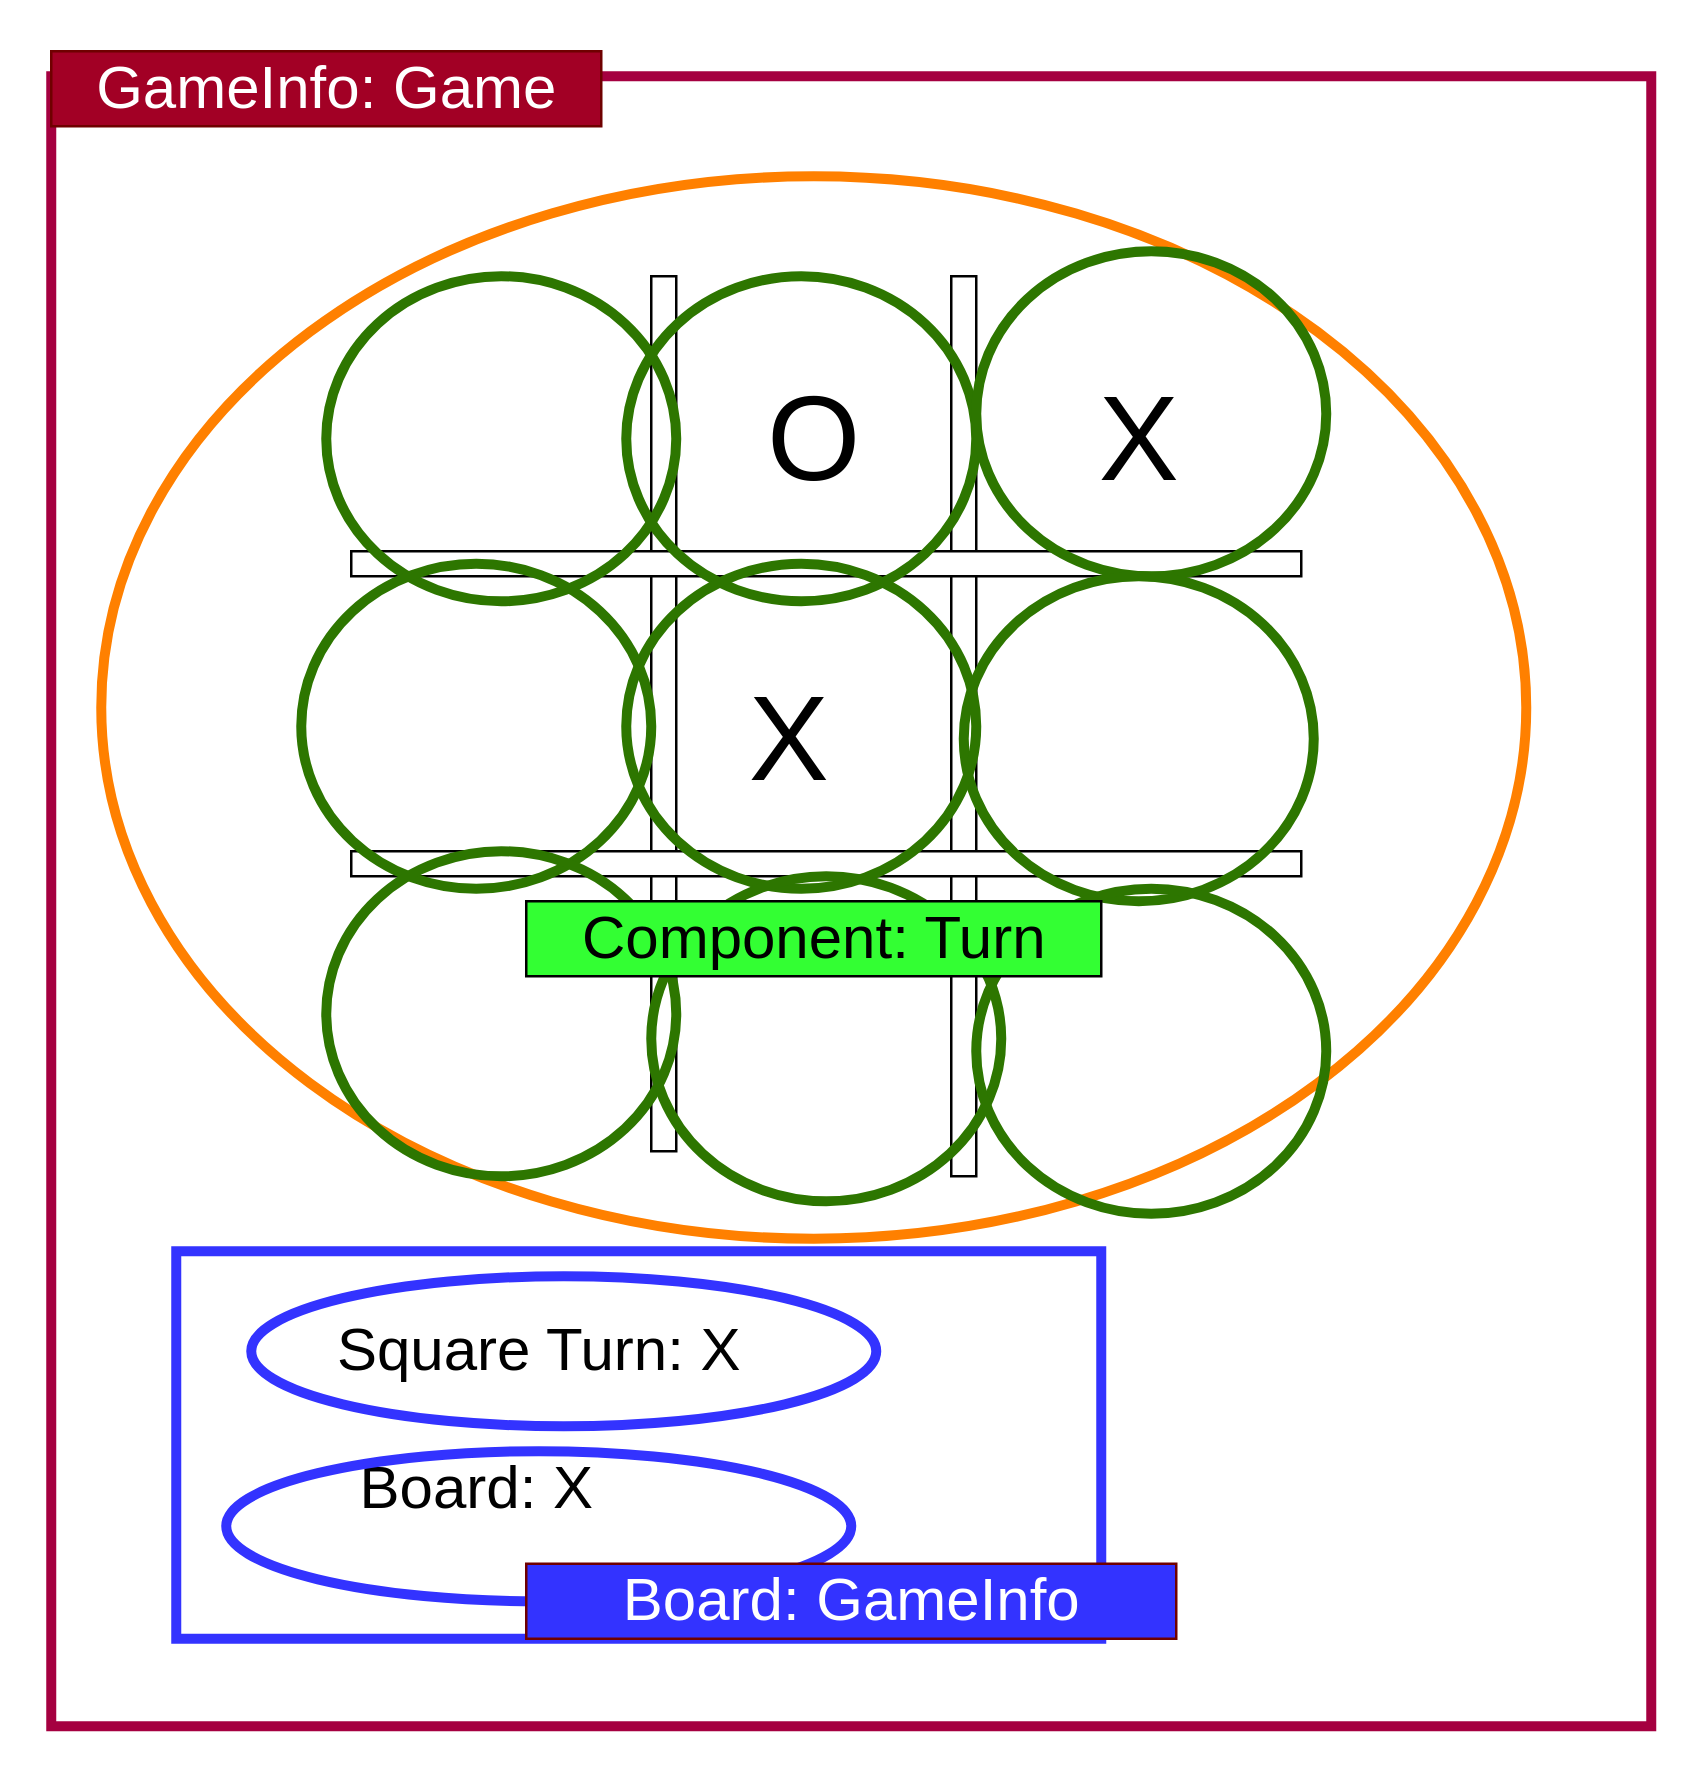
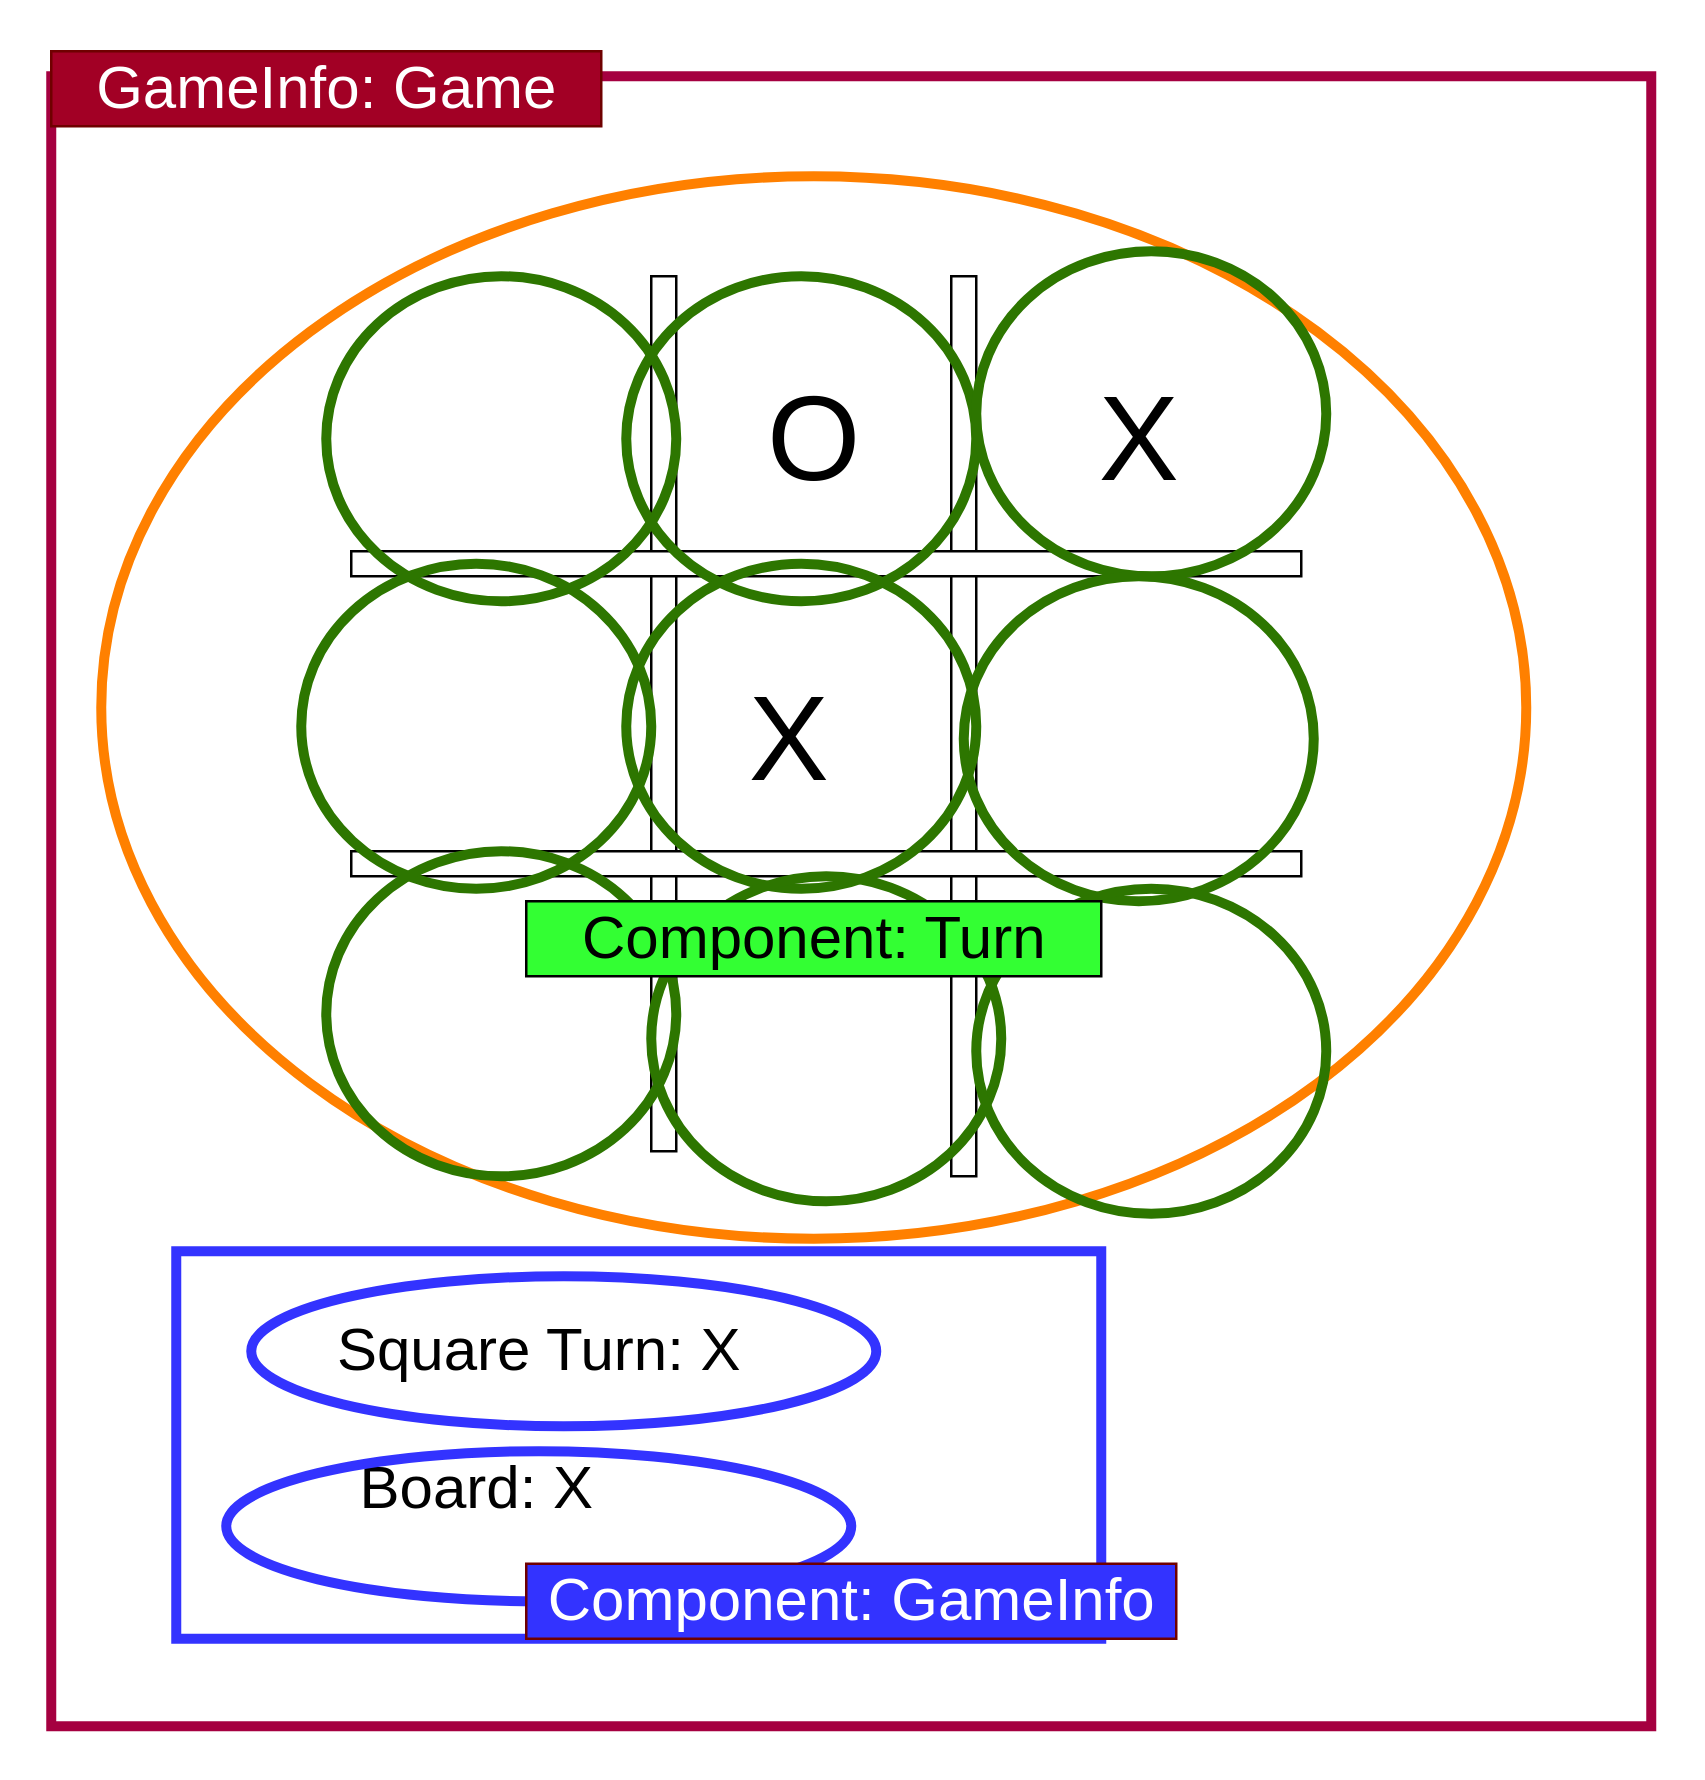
(853, 1601) -> (853, 1601)
